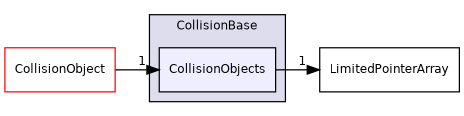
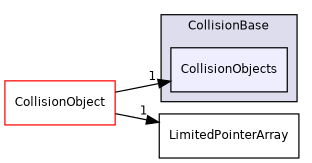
(293, 70) -> (131, 117)
